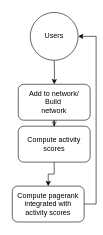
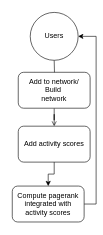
(54, 102) -> (54, 90)
(54, 144) -> (54, 144)
